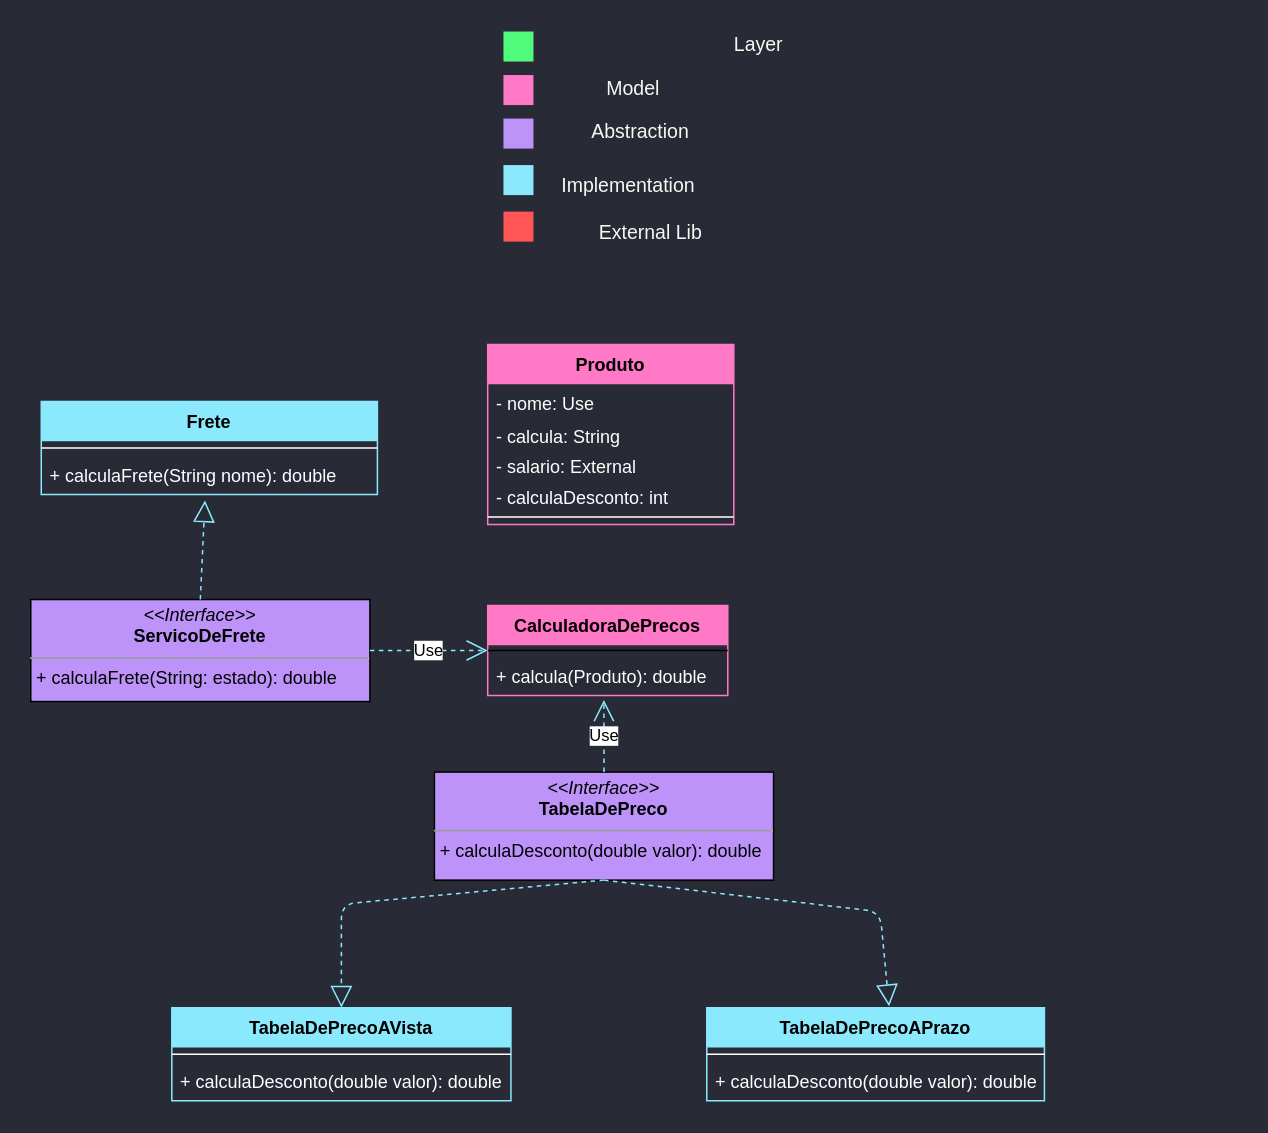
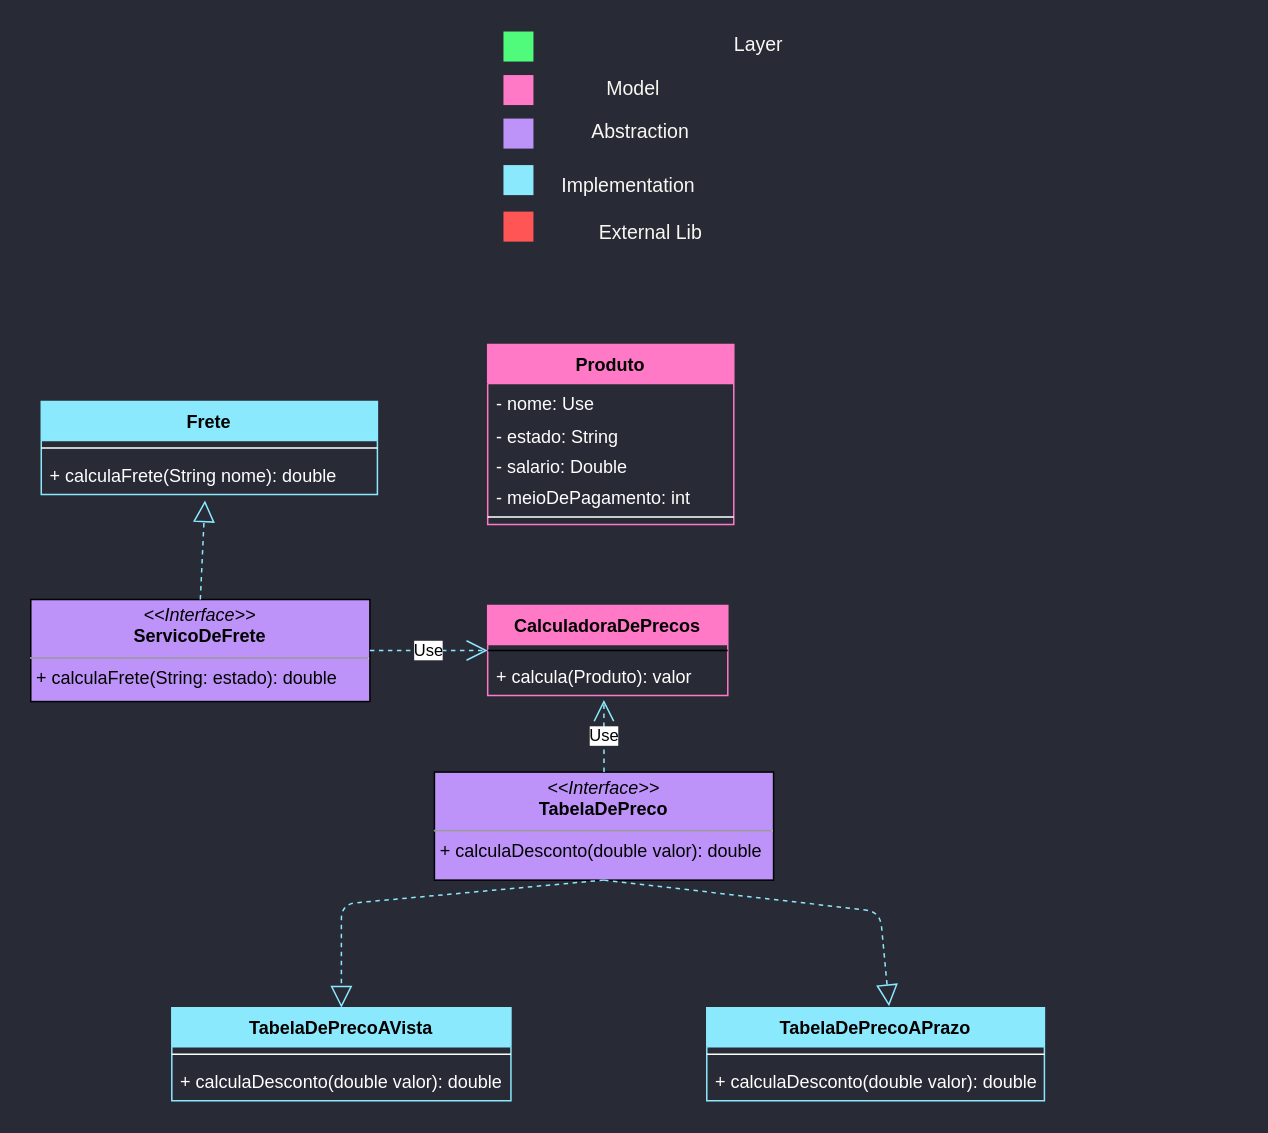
(567, 437) -> (567, 437)
(577, 467) -> (567, 467)
(593, 498) -> (595, 498)
(613, 677) -> (608, 677)
